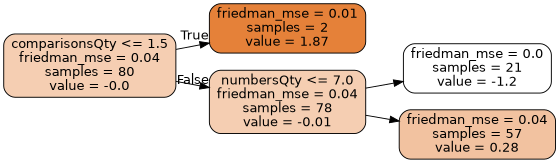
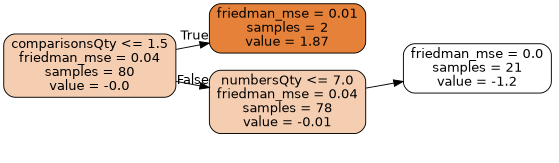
(477, 134) -> none
